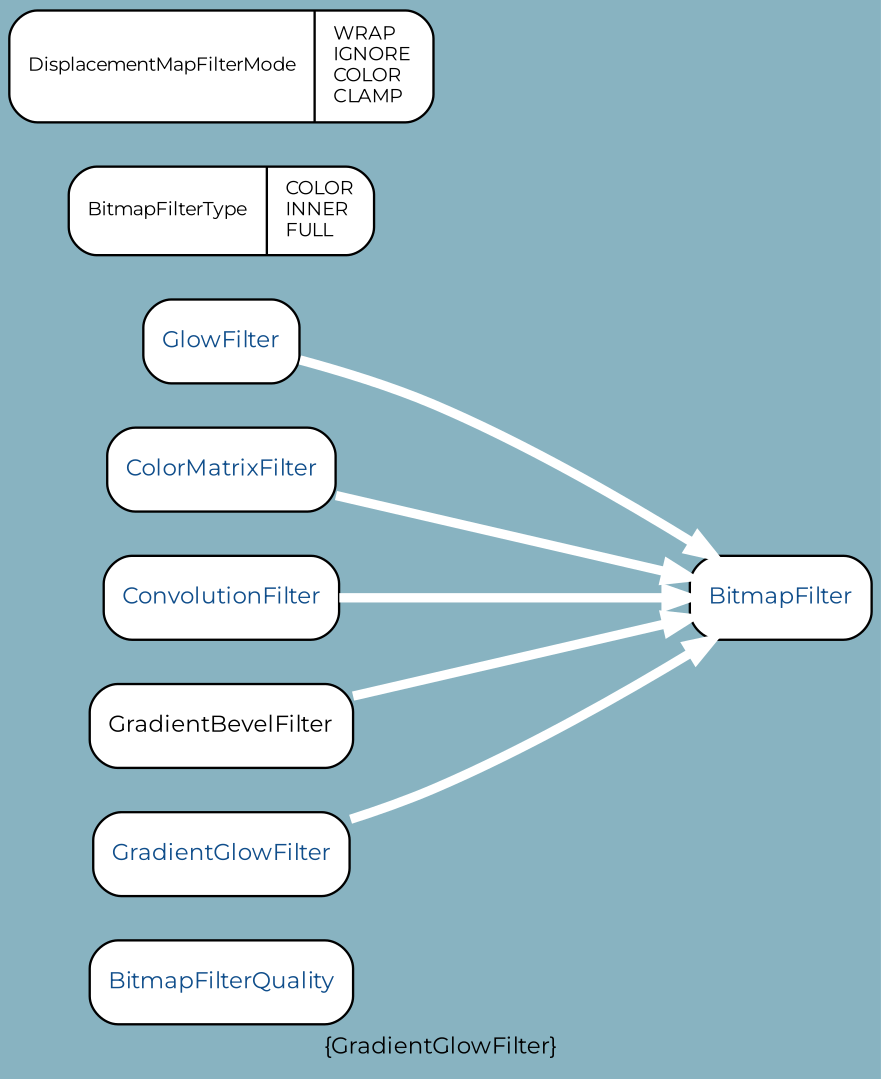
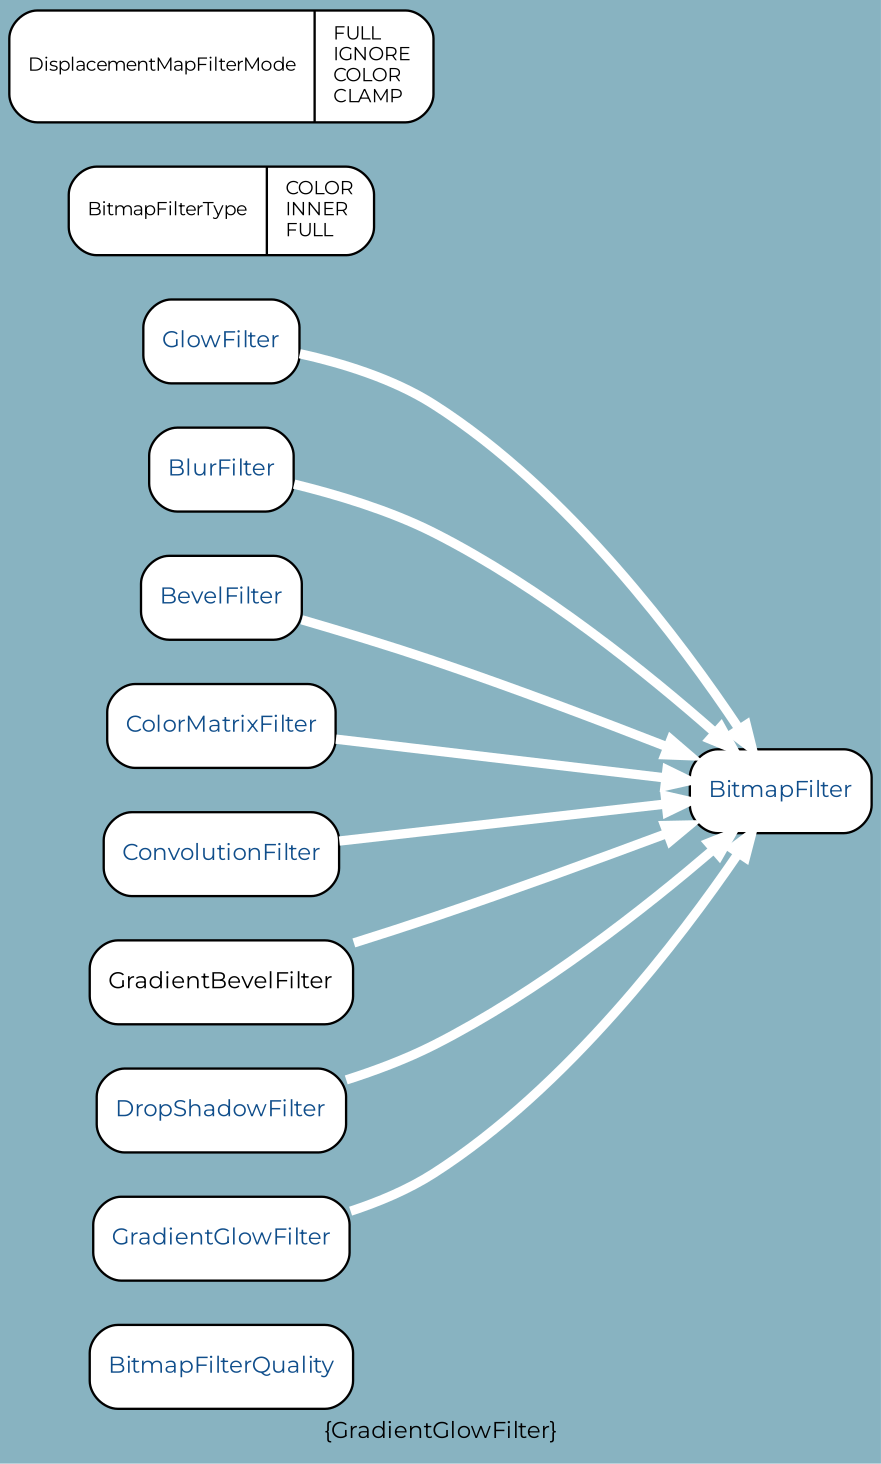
(366, 34) -> (358, 34)
none -> (221, 470)
none -> (221, 598)
none -> (221, 1111)
